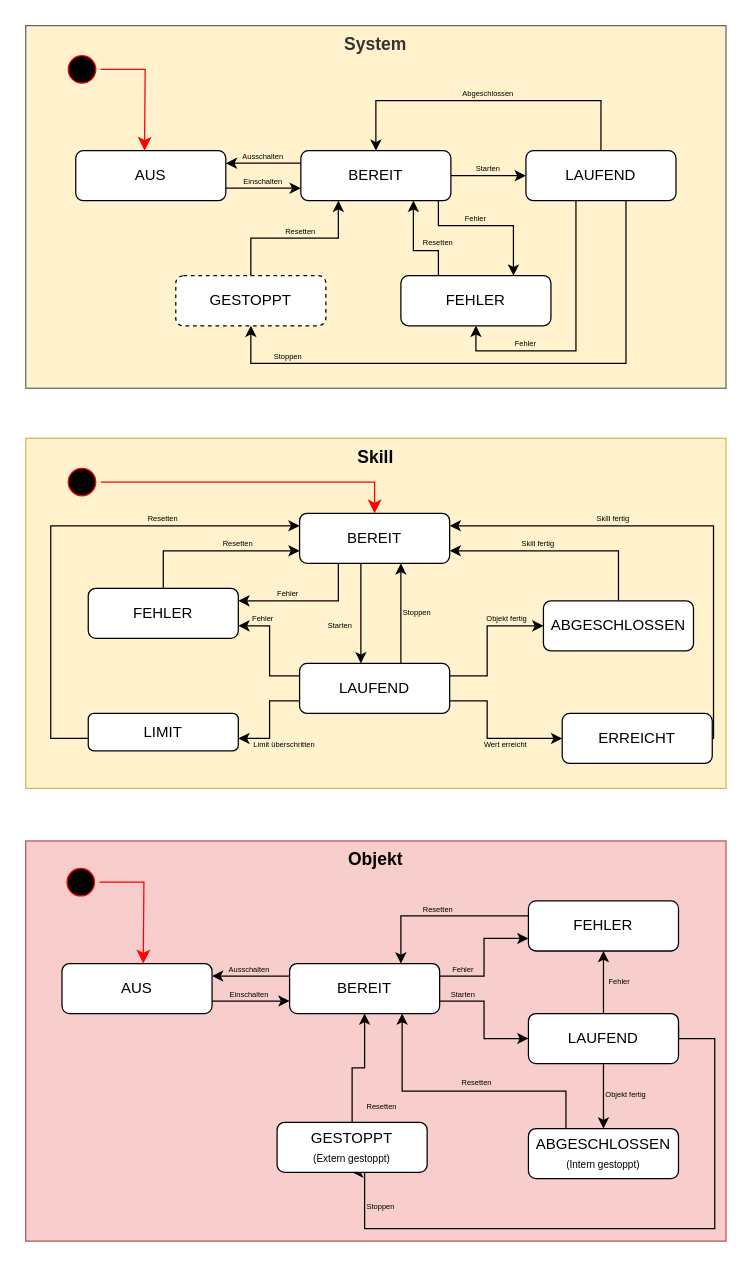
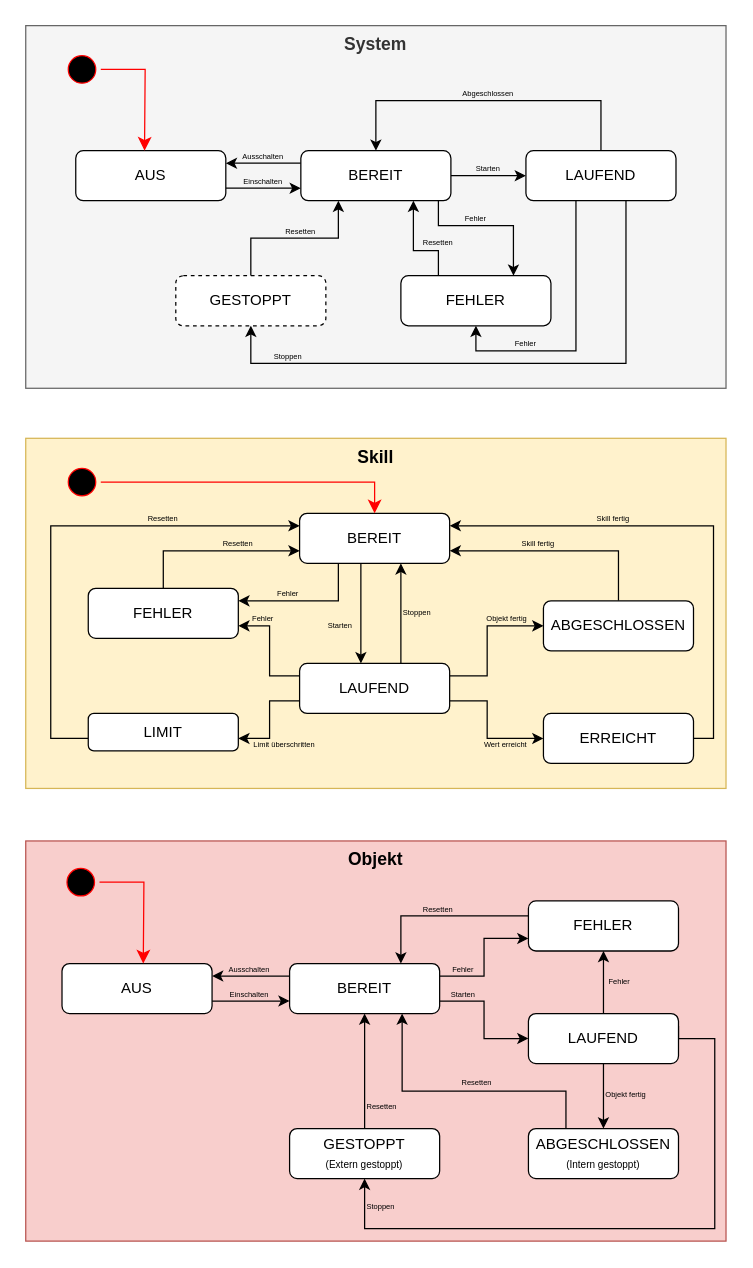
(376, 207) -> (376, 207)
(637, 738) -> (618, 738)
(352, 1147) -> (364, 1153)
